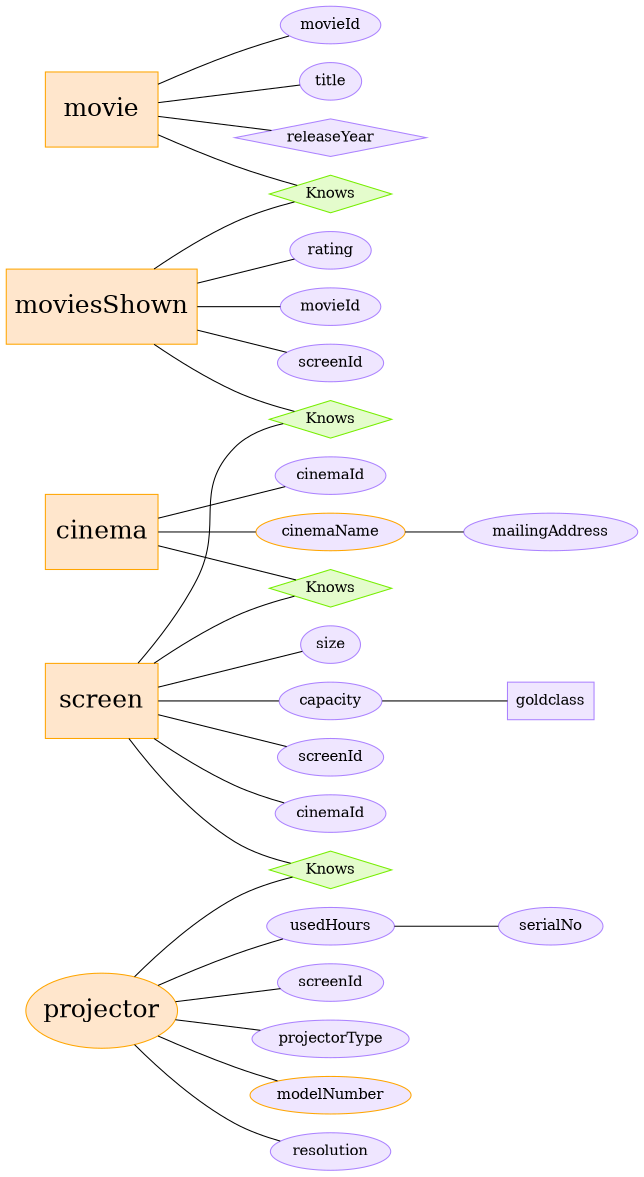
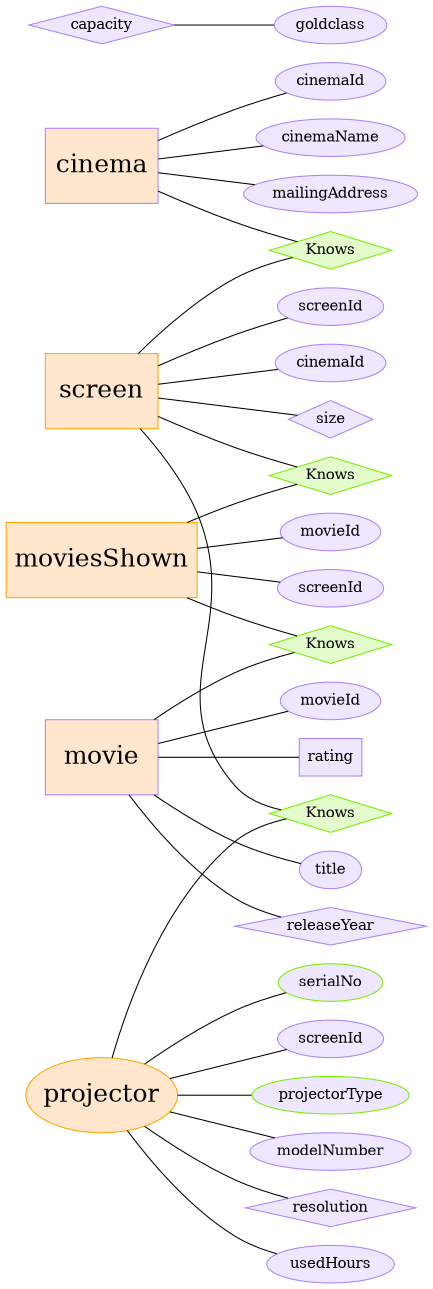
(102, 110) -> (102, 757)
(331, 250) -> (331, 757)
(246, 271) -> (229, 757)
(102, 532) -> (102, 166)
(331, 532) -> (331, 138)
(434, 532) -> (207, 179)
(331, 645) -> (331, 419)
(219, 701) -> none
(331, 701) -> (102, 25)
(551, 701) -> (331, 25)
(446, 926) -> (212, 1022)
(551, 926) -> (331, 983)
(331, 1039) -> (331, 1095)
(331, 1095) -> (331, 1152)
(331, 1152) -> (331, 1208)
